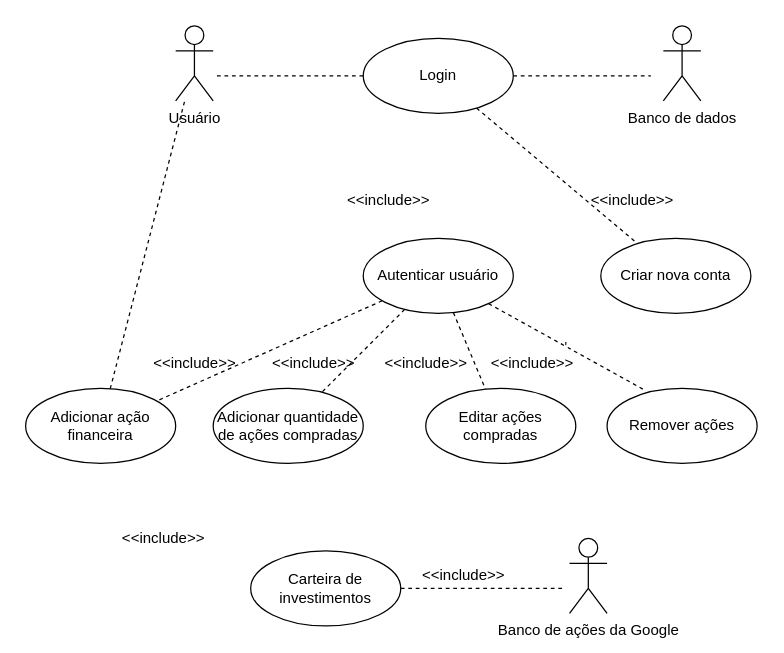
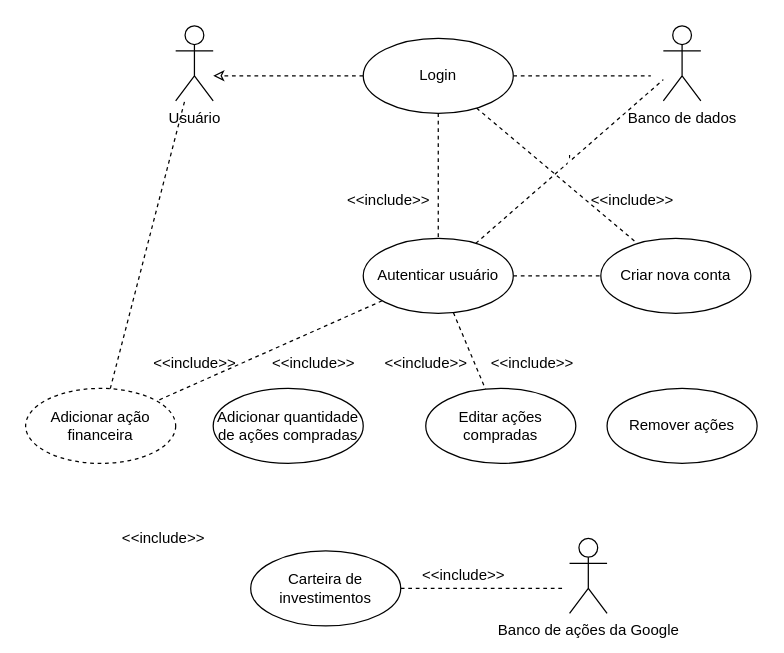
(219, 76) -> (223, 76)
none -> (438, 175)
(566, 346) -> (569, 161)
(363, 350) -> (556, 276)
(101, 426) -> (101, 426)
